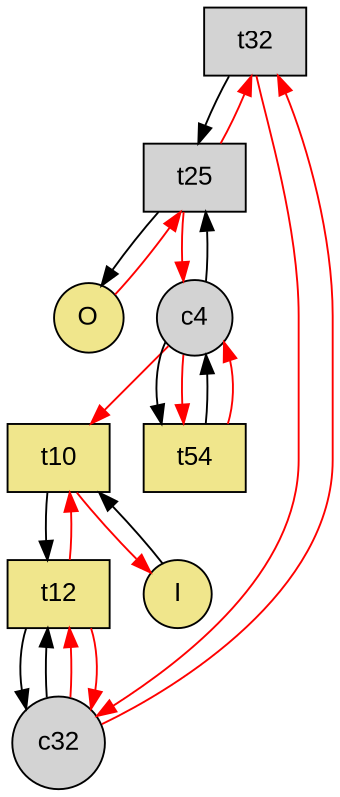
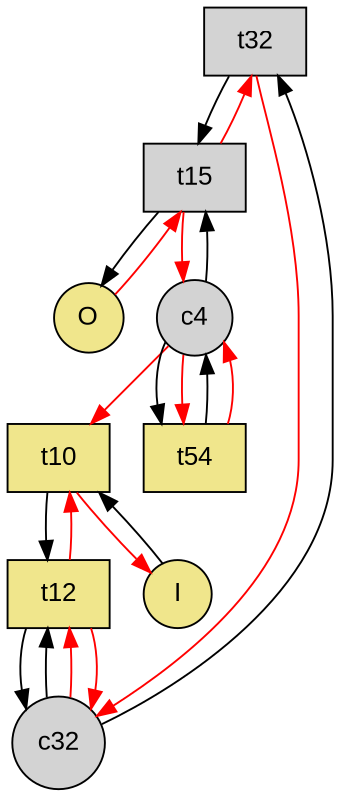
(195, 178) -> (195, 178)
(333, 457) -> (333, 457)
